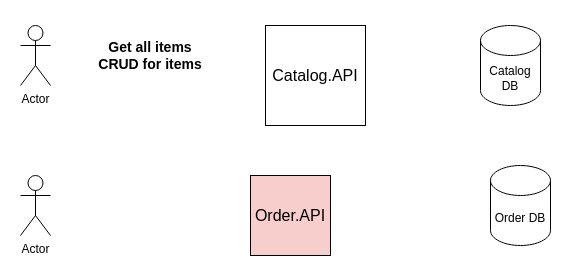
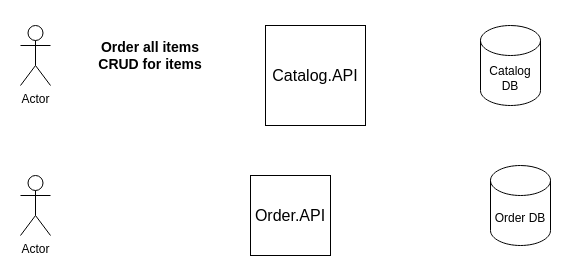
(151, 56) -> (151, 56)
(291, 216) -> (291, 216)
